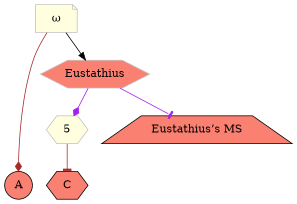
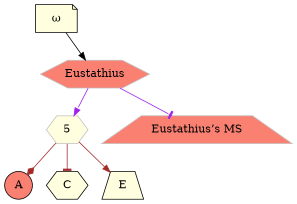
(56, 19) -> (56, 19)
(25, 95) -> (45, 155)
(83, 98) -> (83, 98)
(197, 130) -> (197, 130)
(67, 185) -> (67, 185)
none -> (123, 185)
